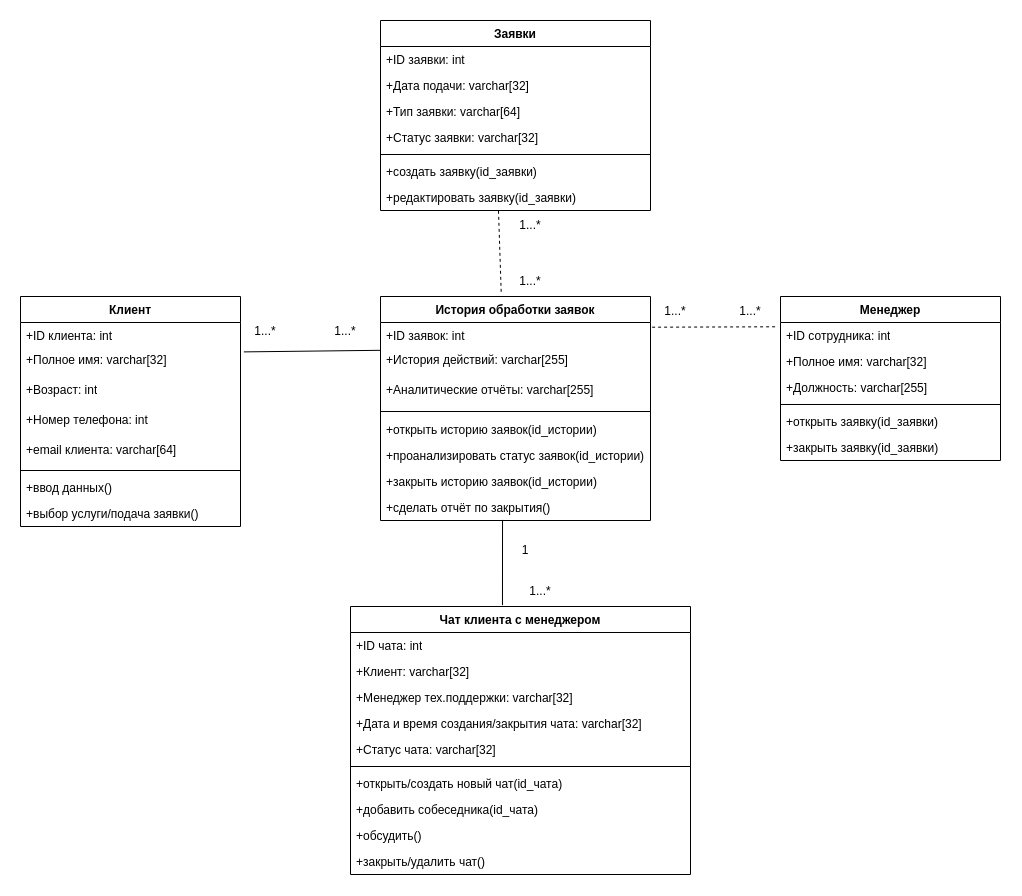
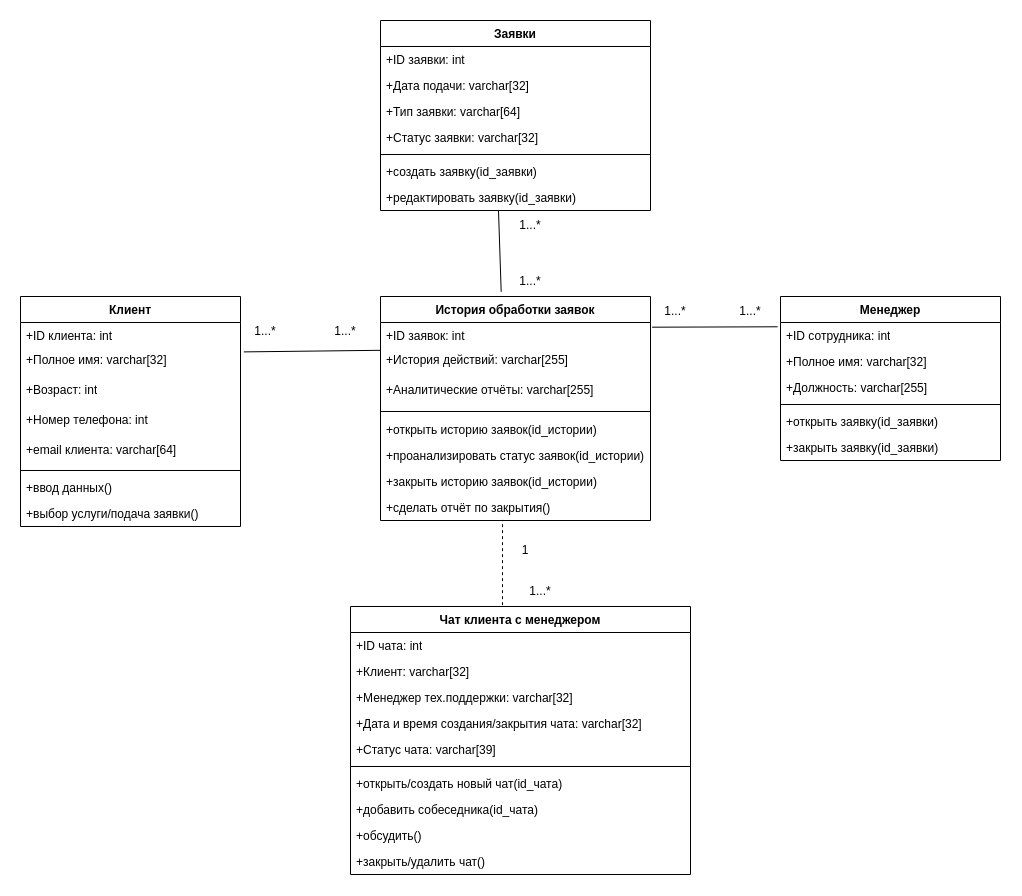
(500, 251) -> (500, 251)
(715, 327) -> (715, 327)
(503, 563) -> (503, 563)
(436, 751) -> (436, 751)
